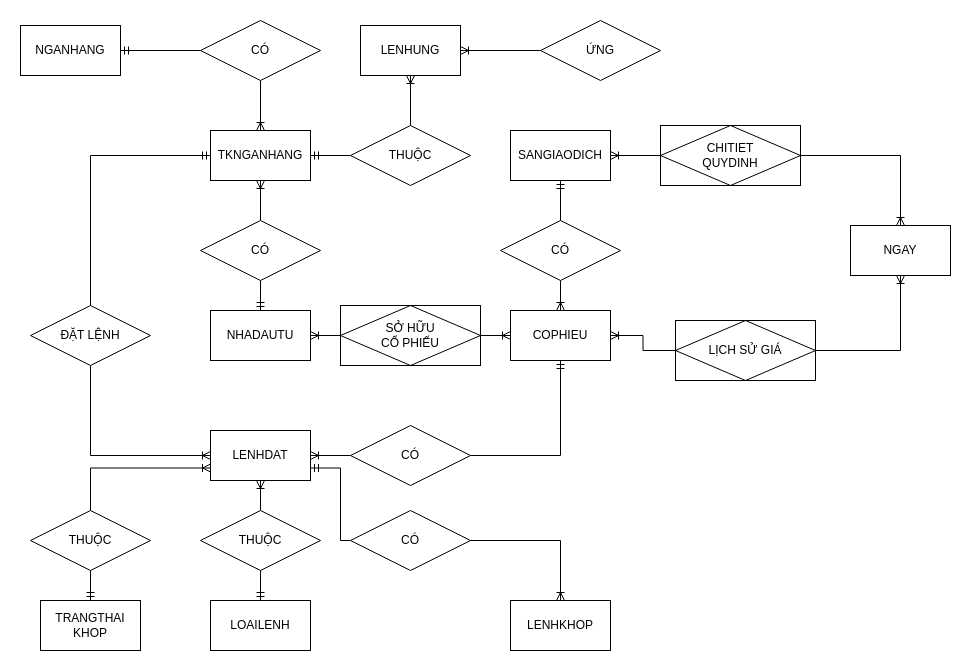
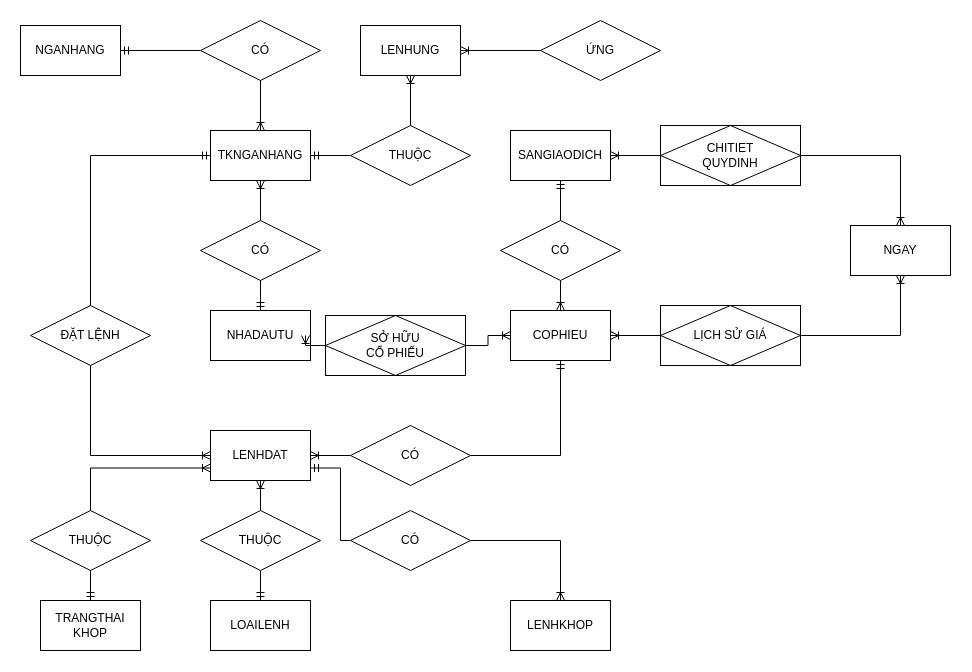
(411, 336) -> (396, 346)
(746, 351) -> (731, 336)
